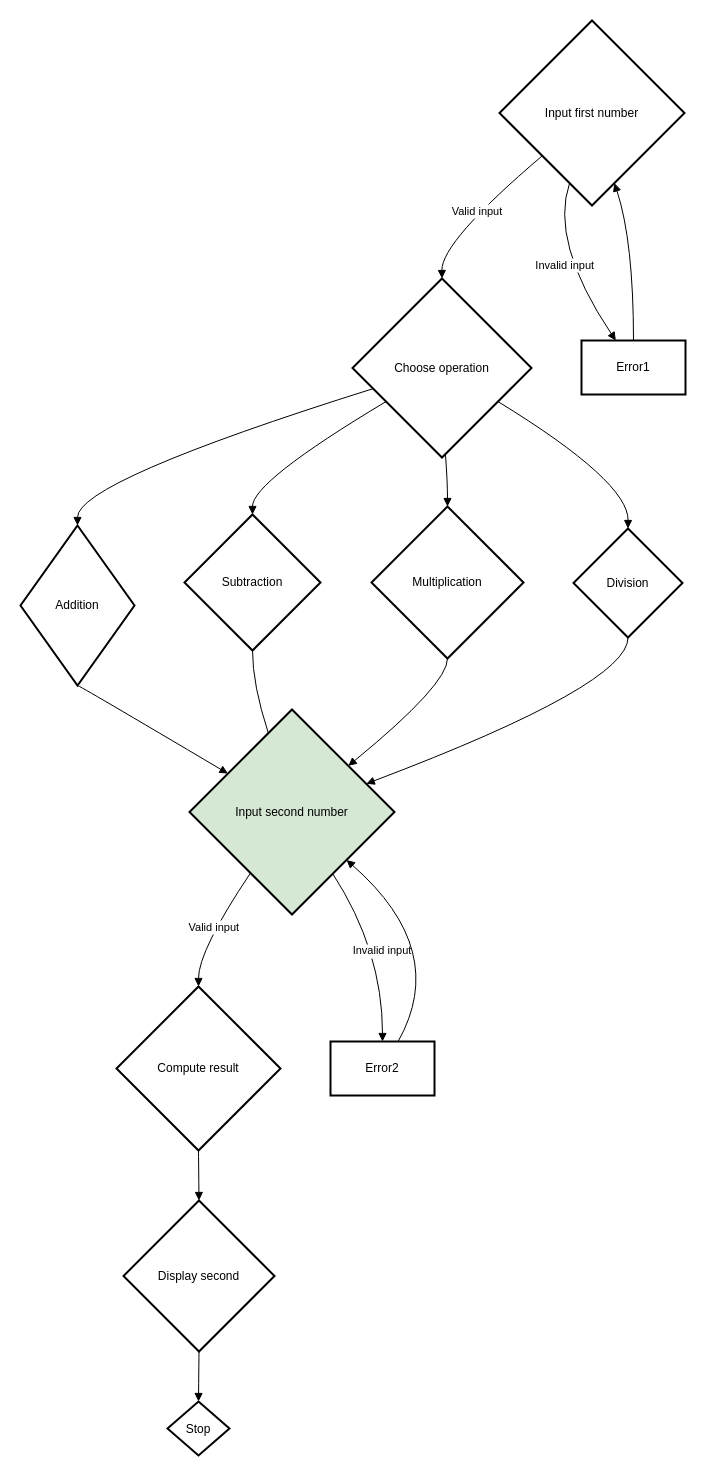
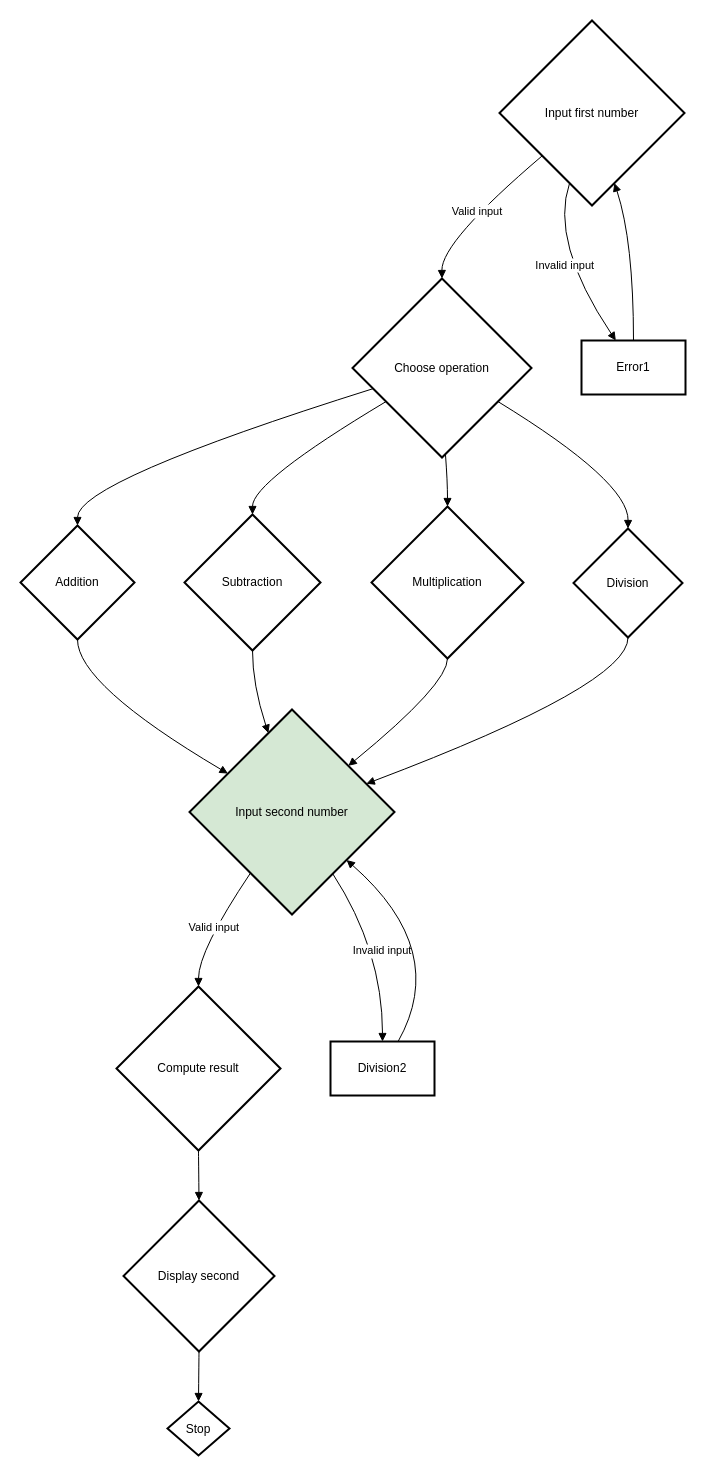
(78, 606) -> (78, 583)
(266, 726) -> (265, 723)
(383, 1069) -> (383, 1069)
